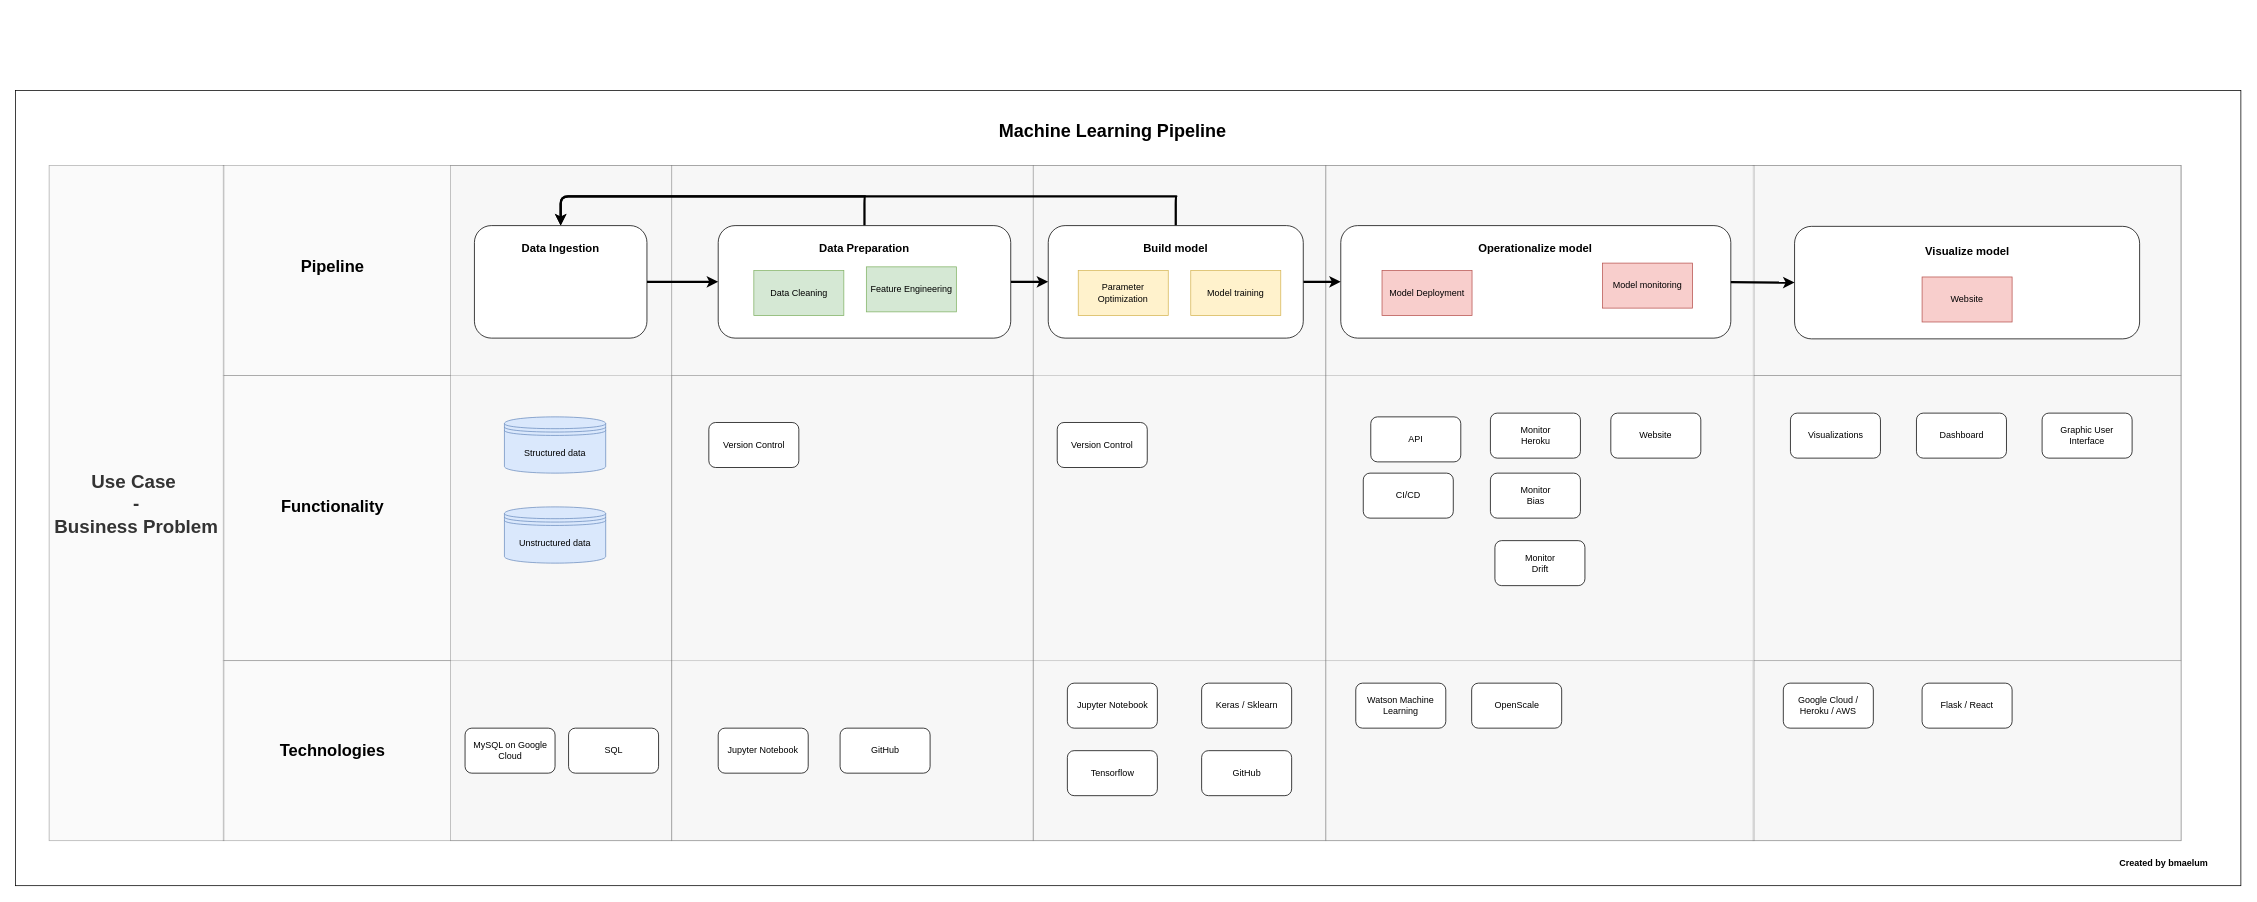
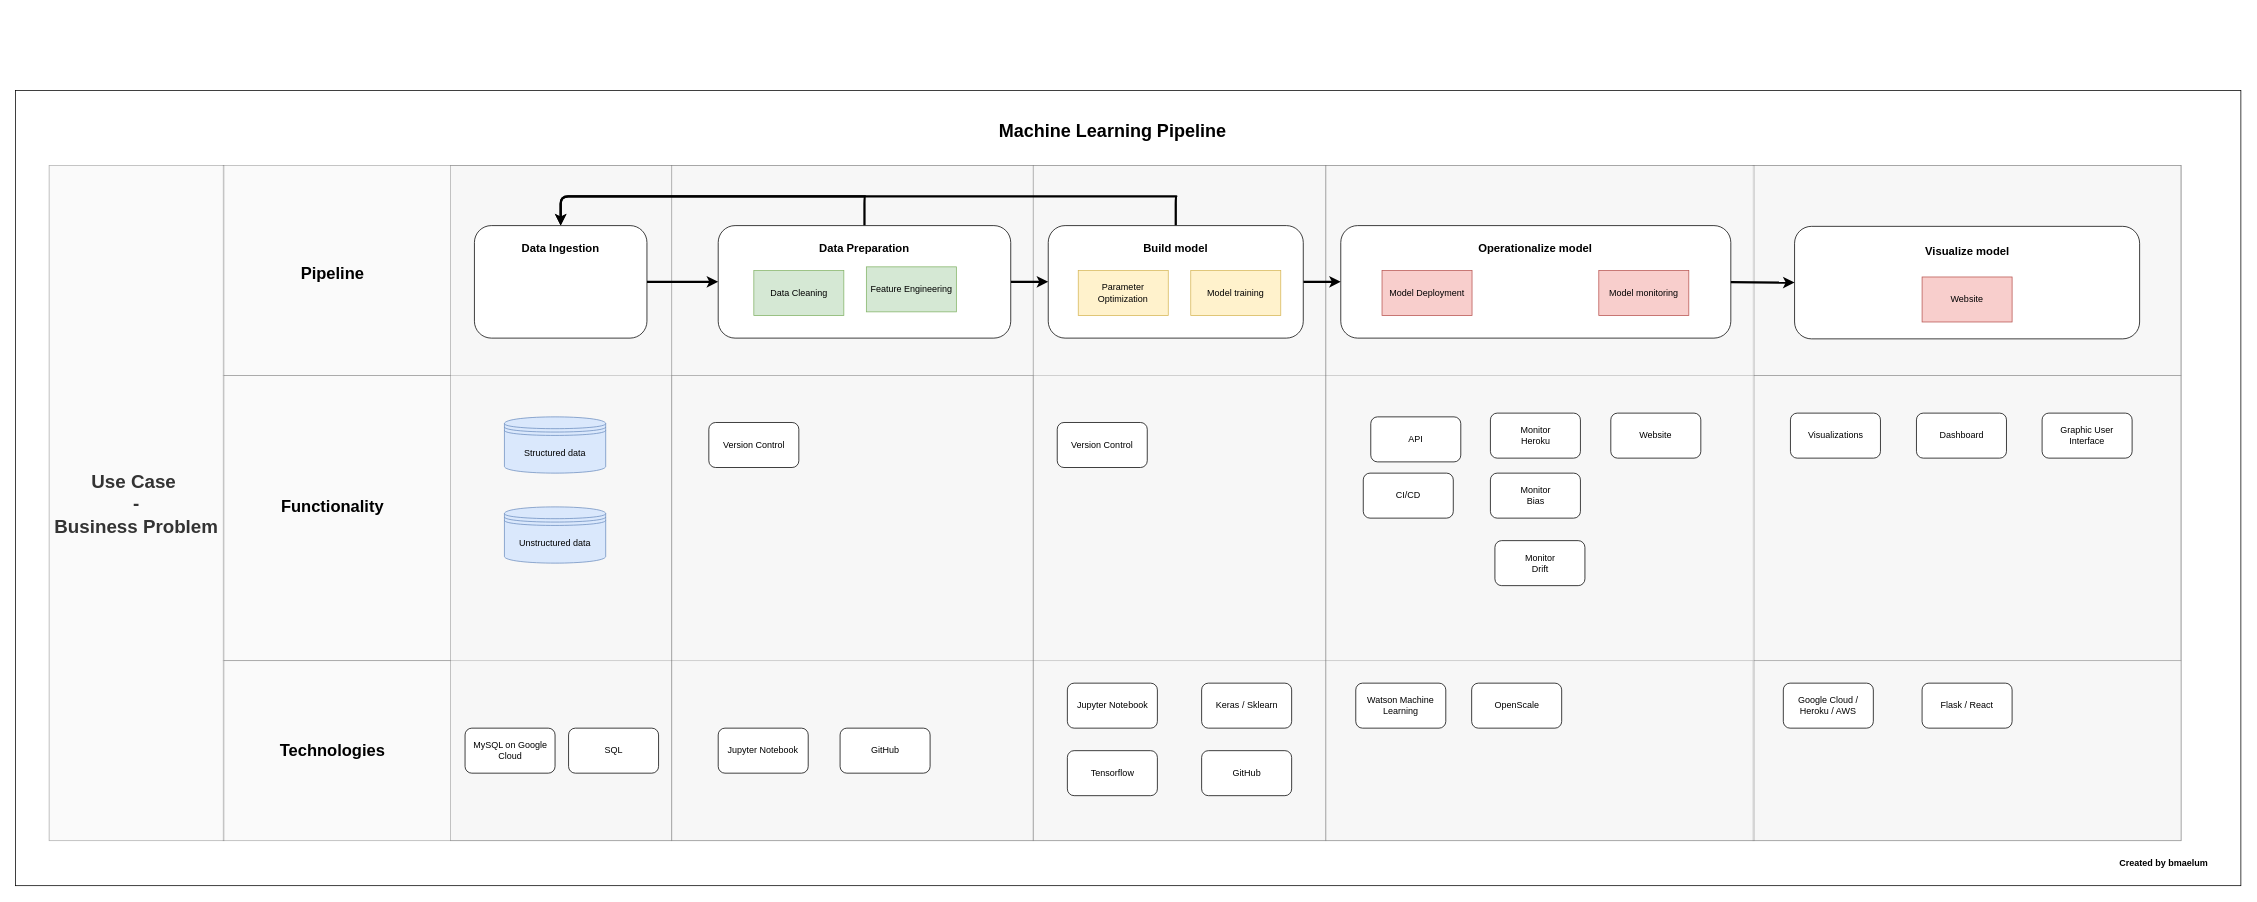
(332, 267) -> (332, 274)
(1647, 285) -> (1644, 293)
